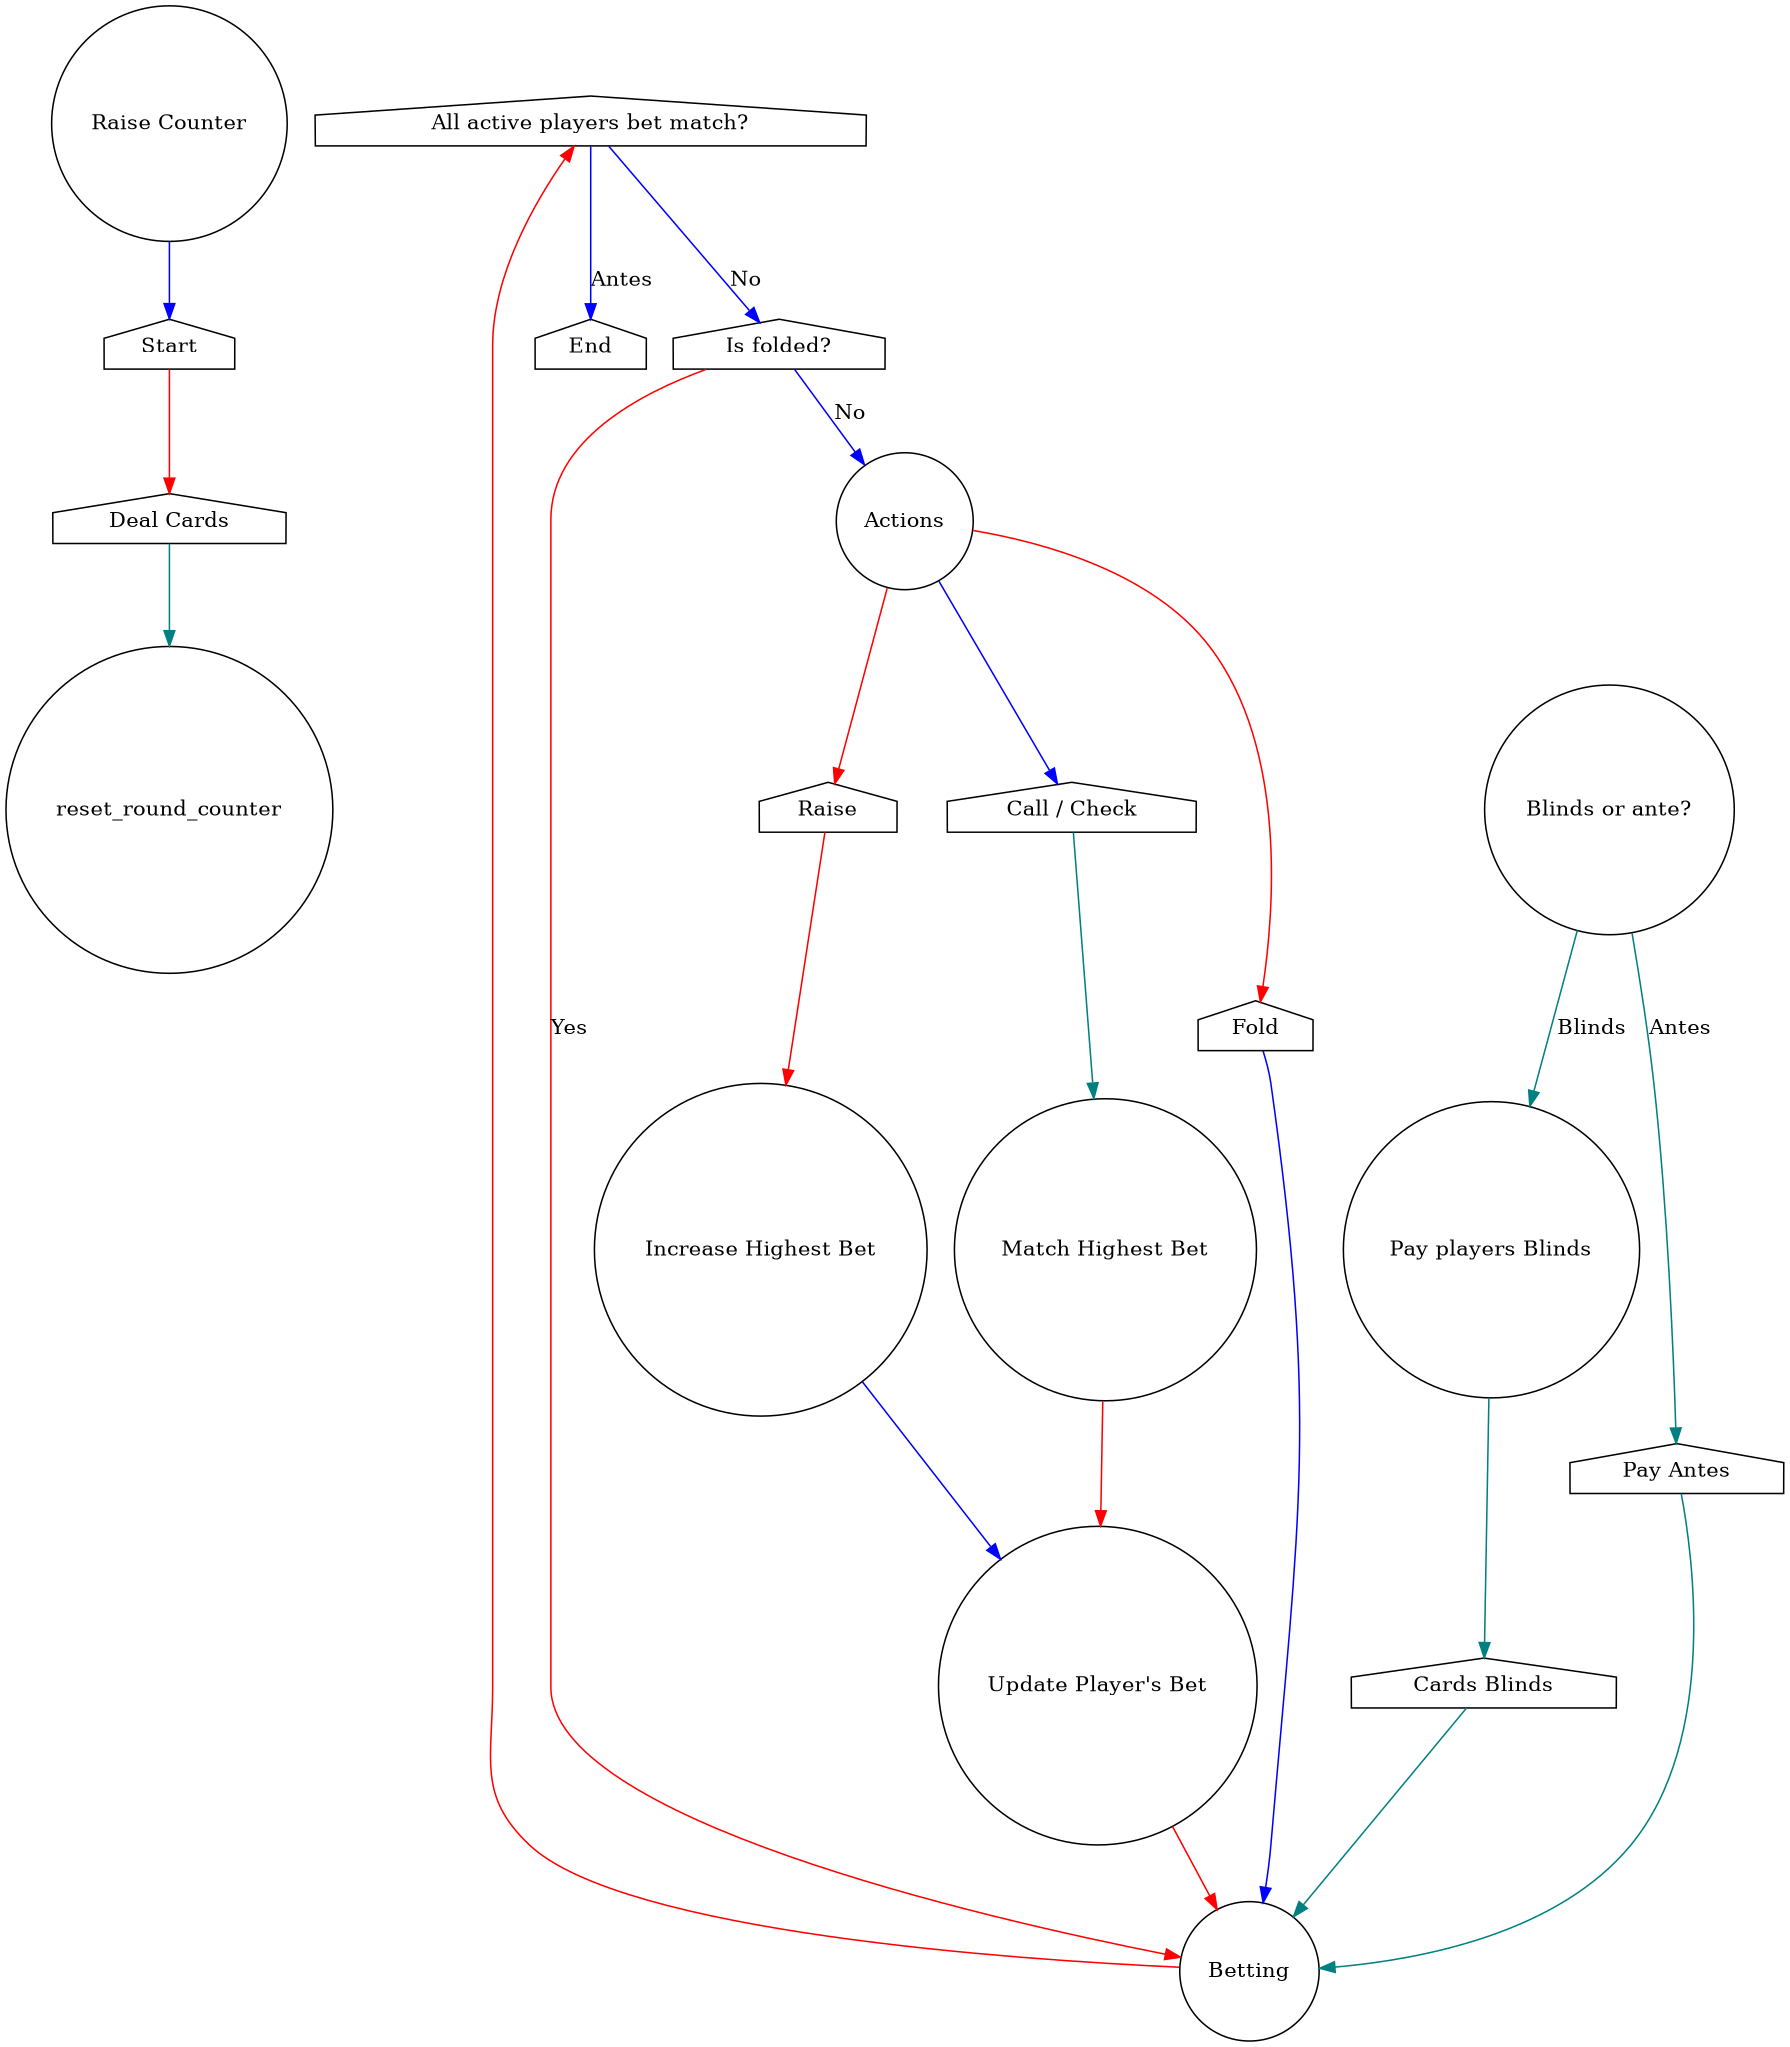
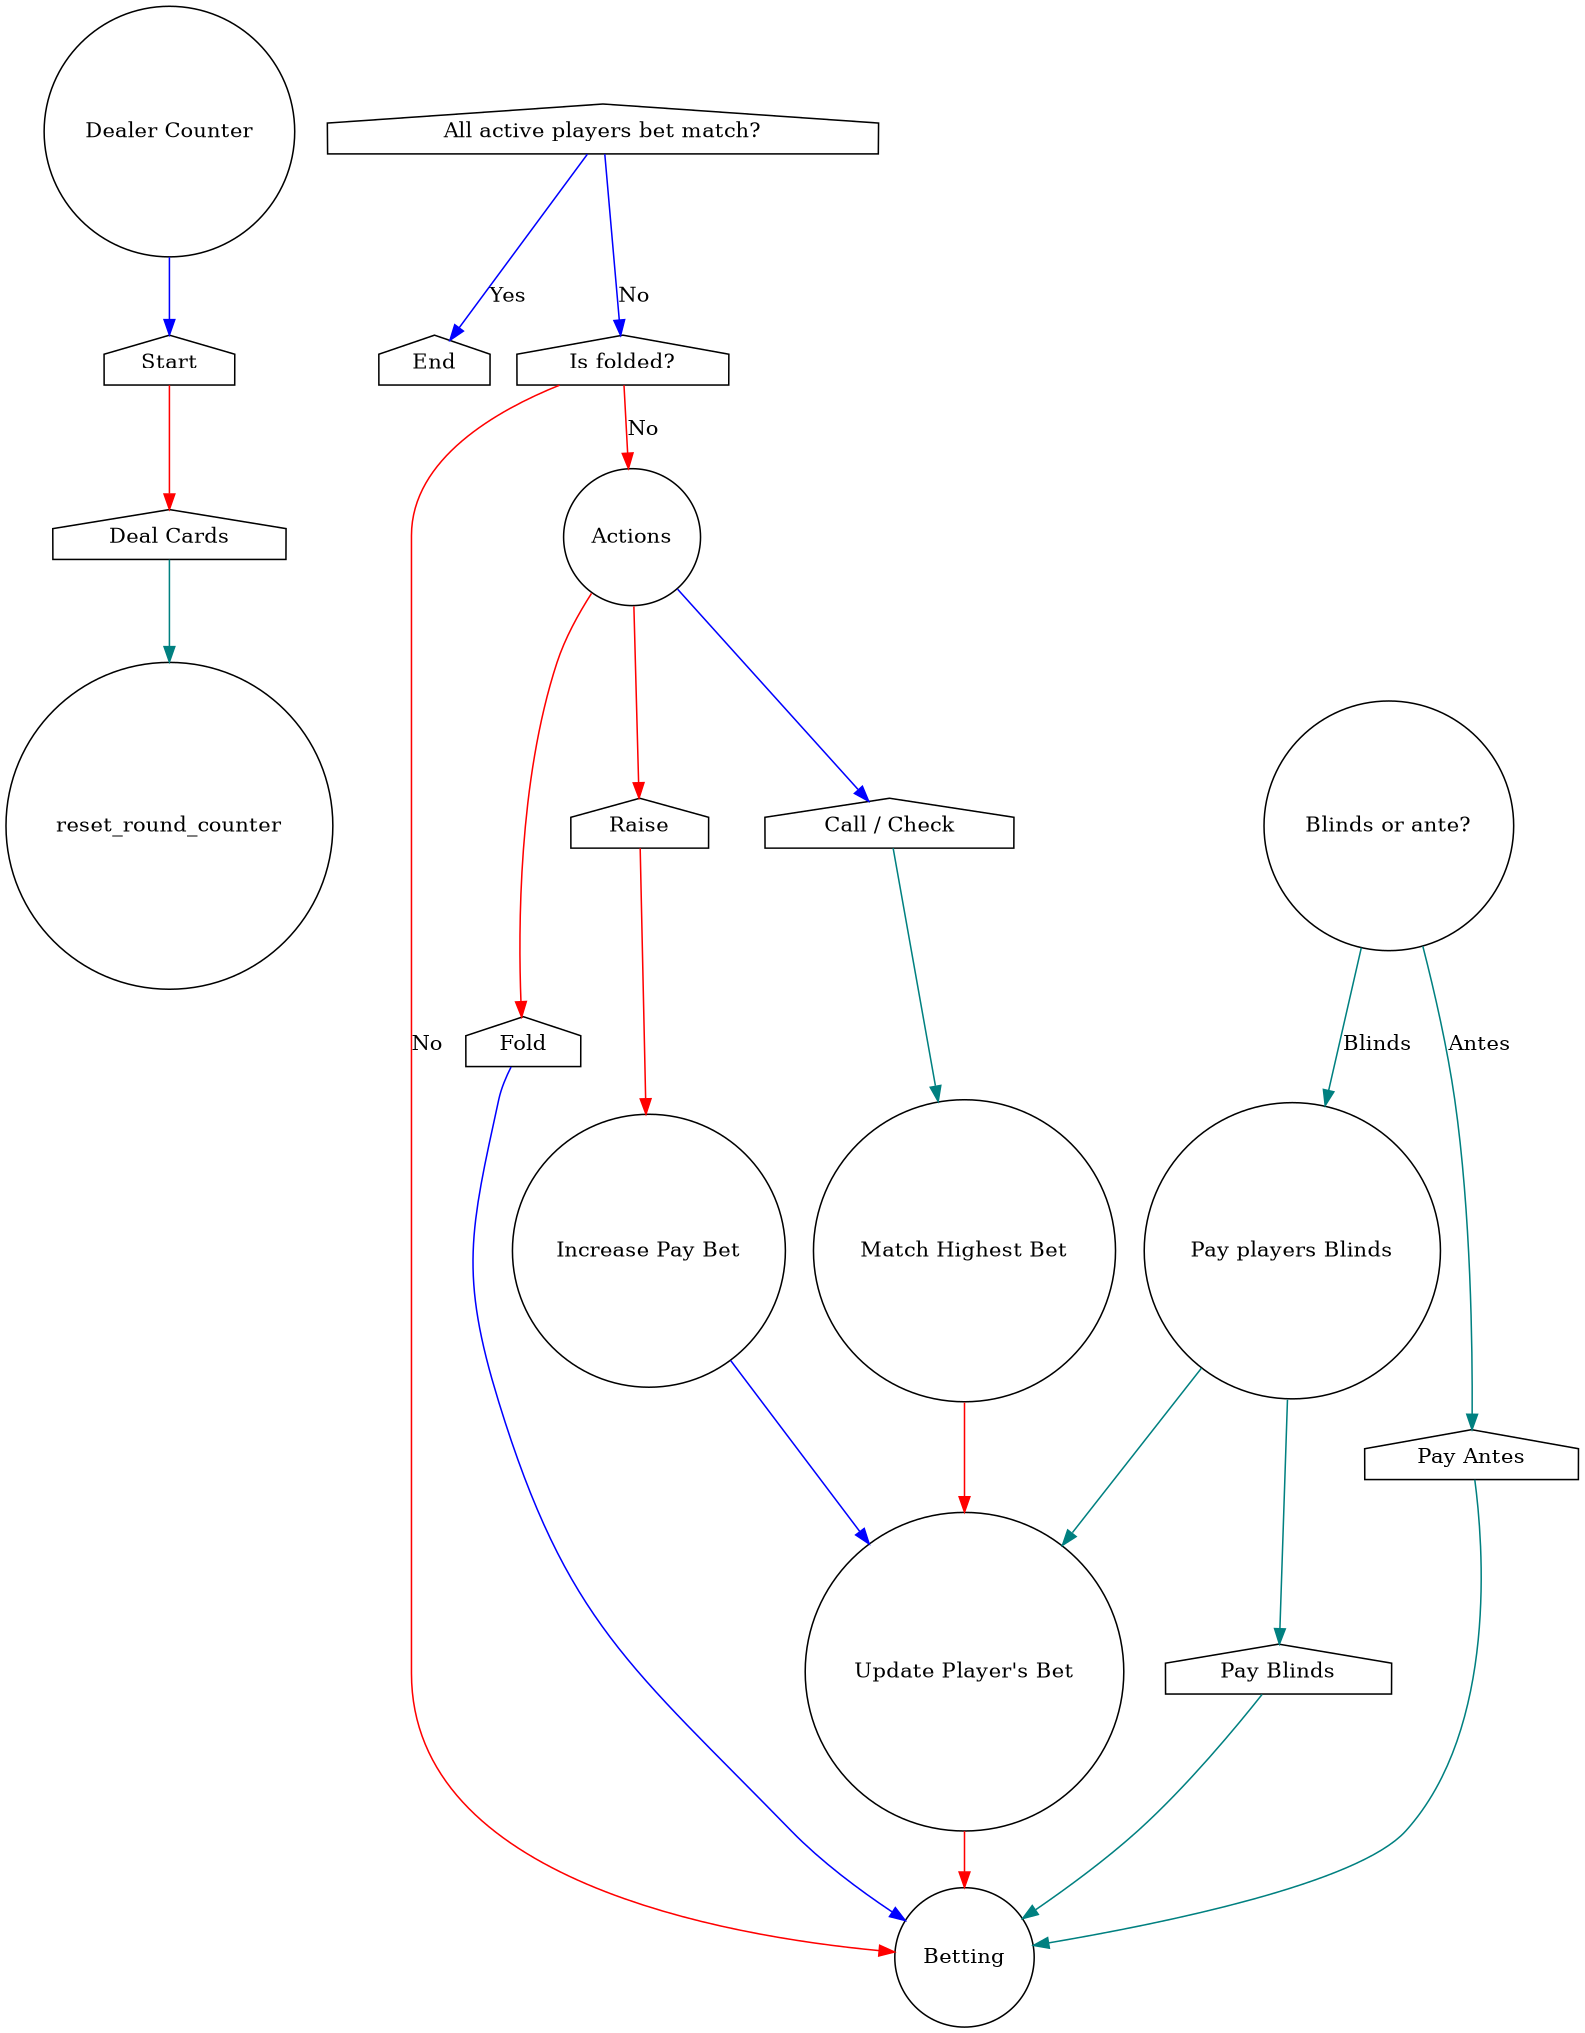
(169, 124) -> (169, 132)
(622, 280) -> (509, 296)
(825, 411) -> (626, 419)
(570, 1028) -> (428, 1044)
(761, 1250) -> (649, 1251)
(493, 1334) -> none
none -> (1137, 1450)
(1484, 1686) -> (1279, 1672)
